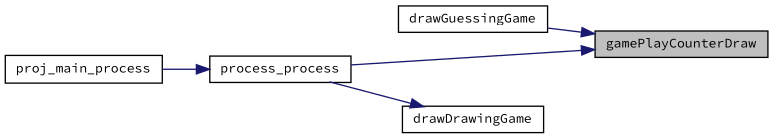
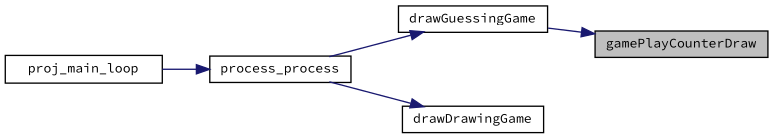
(466, 58) -> (370, 46)
(84, 69) -> (84, 69)
